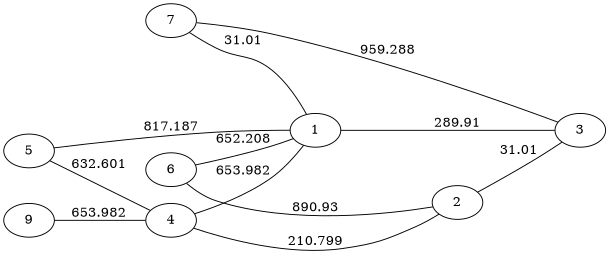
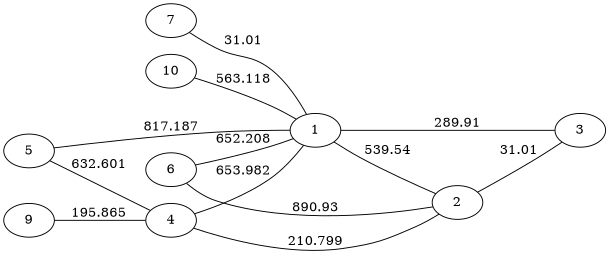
(380, 62) -> none
none -> (171, 71)
none -> (384, 170)
(99, 213) -> (99, 213)
